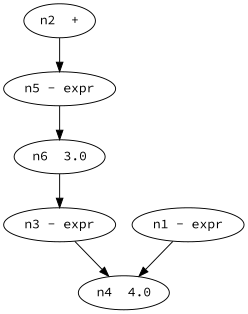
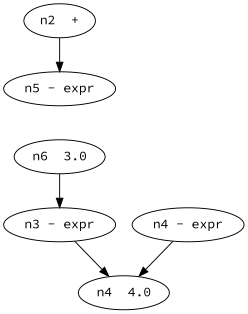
(60, 118) -> none
(188, 225) -> (188, 225)
